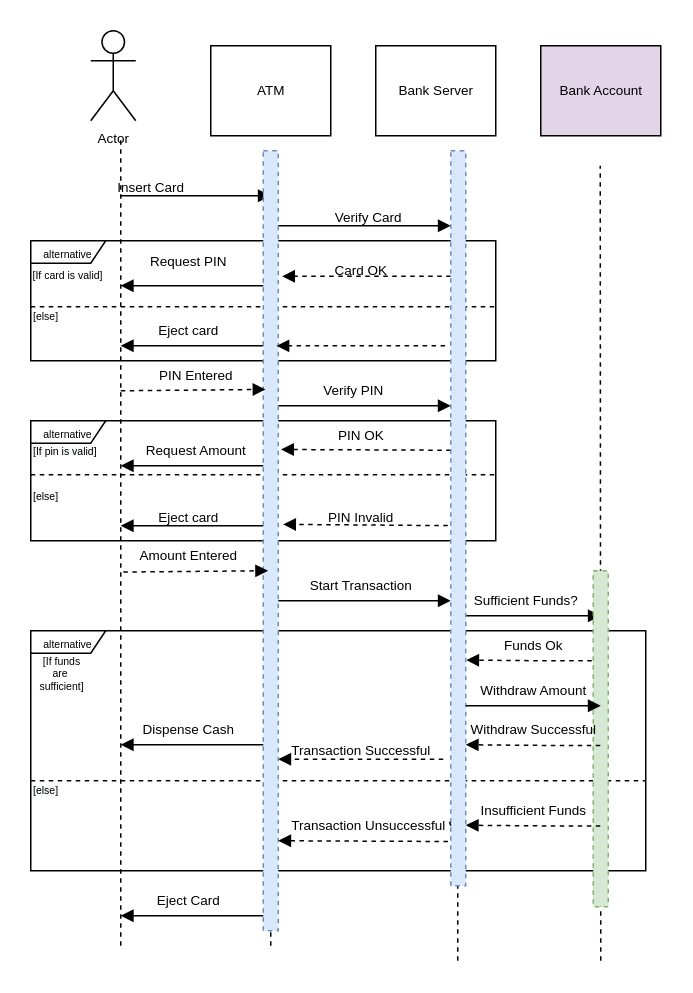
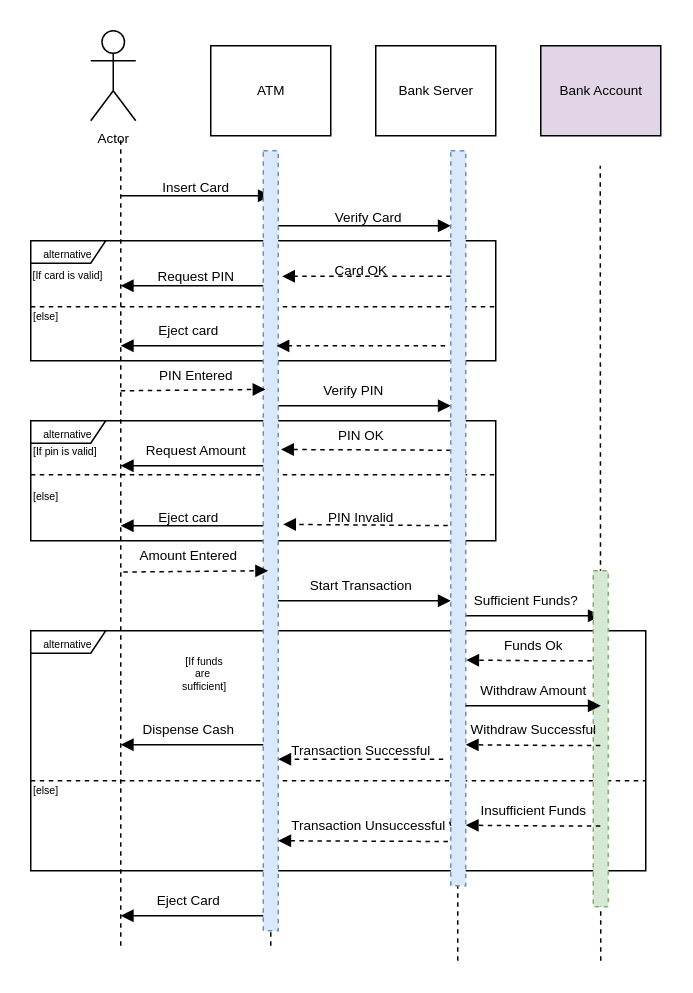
(151, 188) -> (196, 188)
(188, 262) -> (196, 277)
(61, 676) -> (203, 676)
